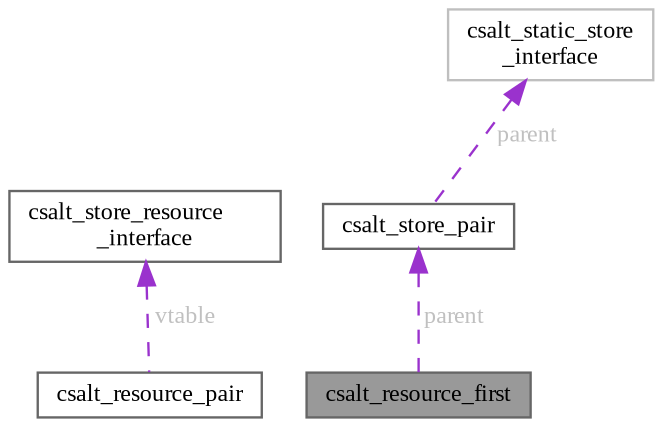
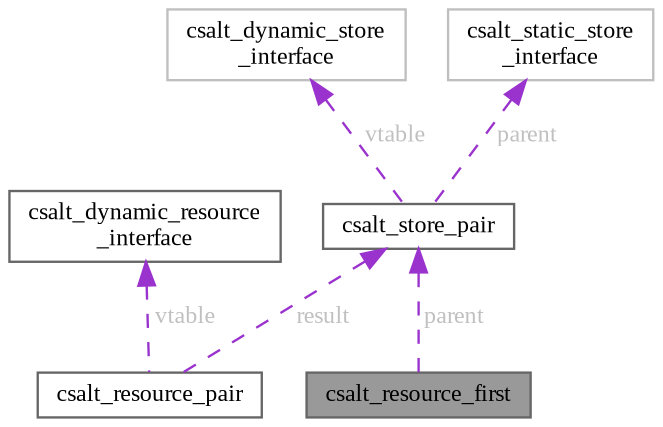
none -> (287, 45)
(145, 226) -> (145, 226)
none -> (274, 317)
